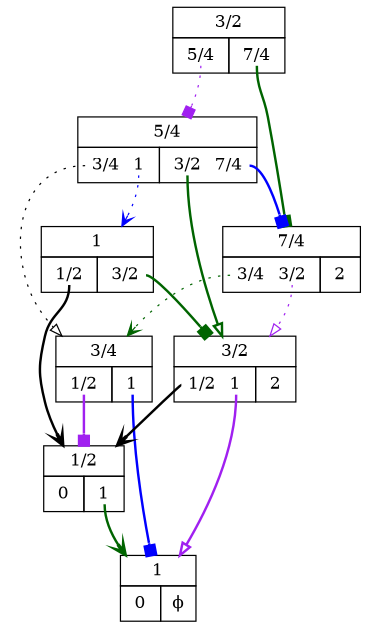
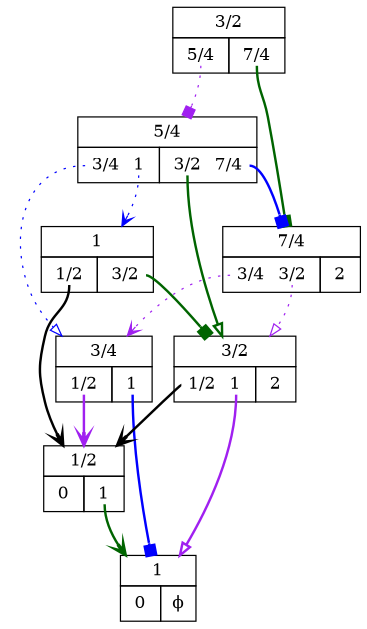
(21, 233) -> (21, 233)
(180, 290) -> (180, 290)
(84, 414) -> (84, 414)
